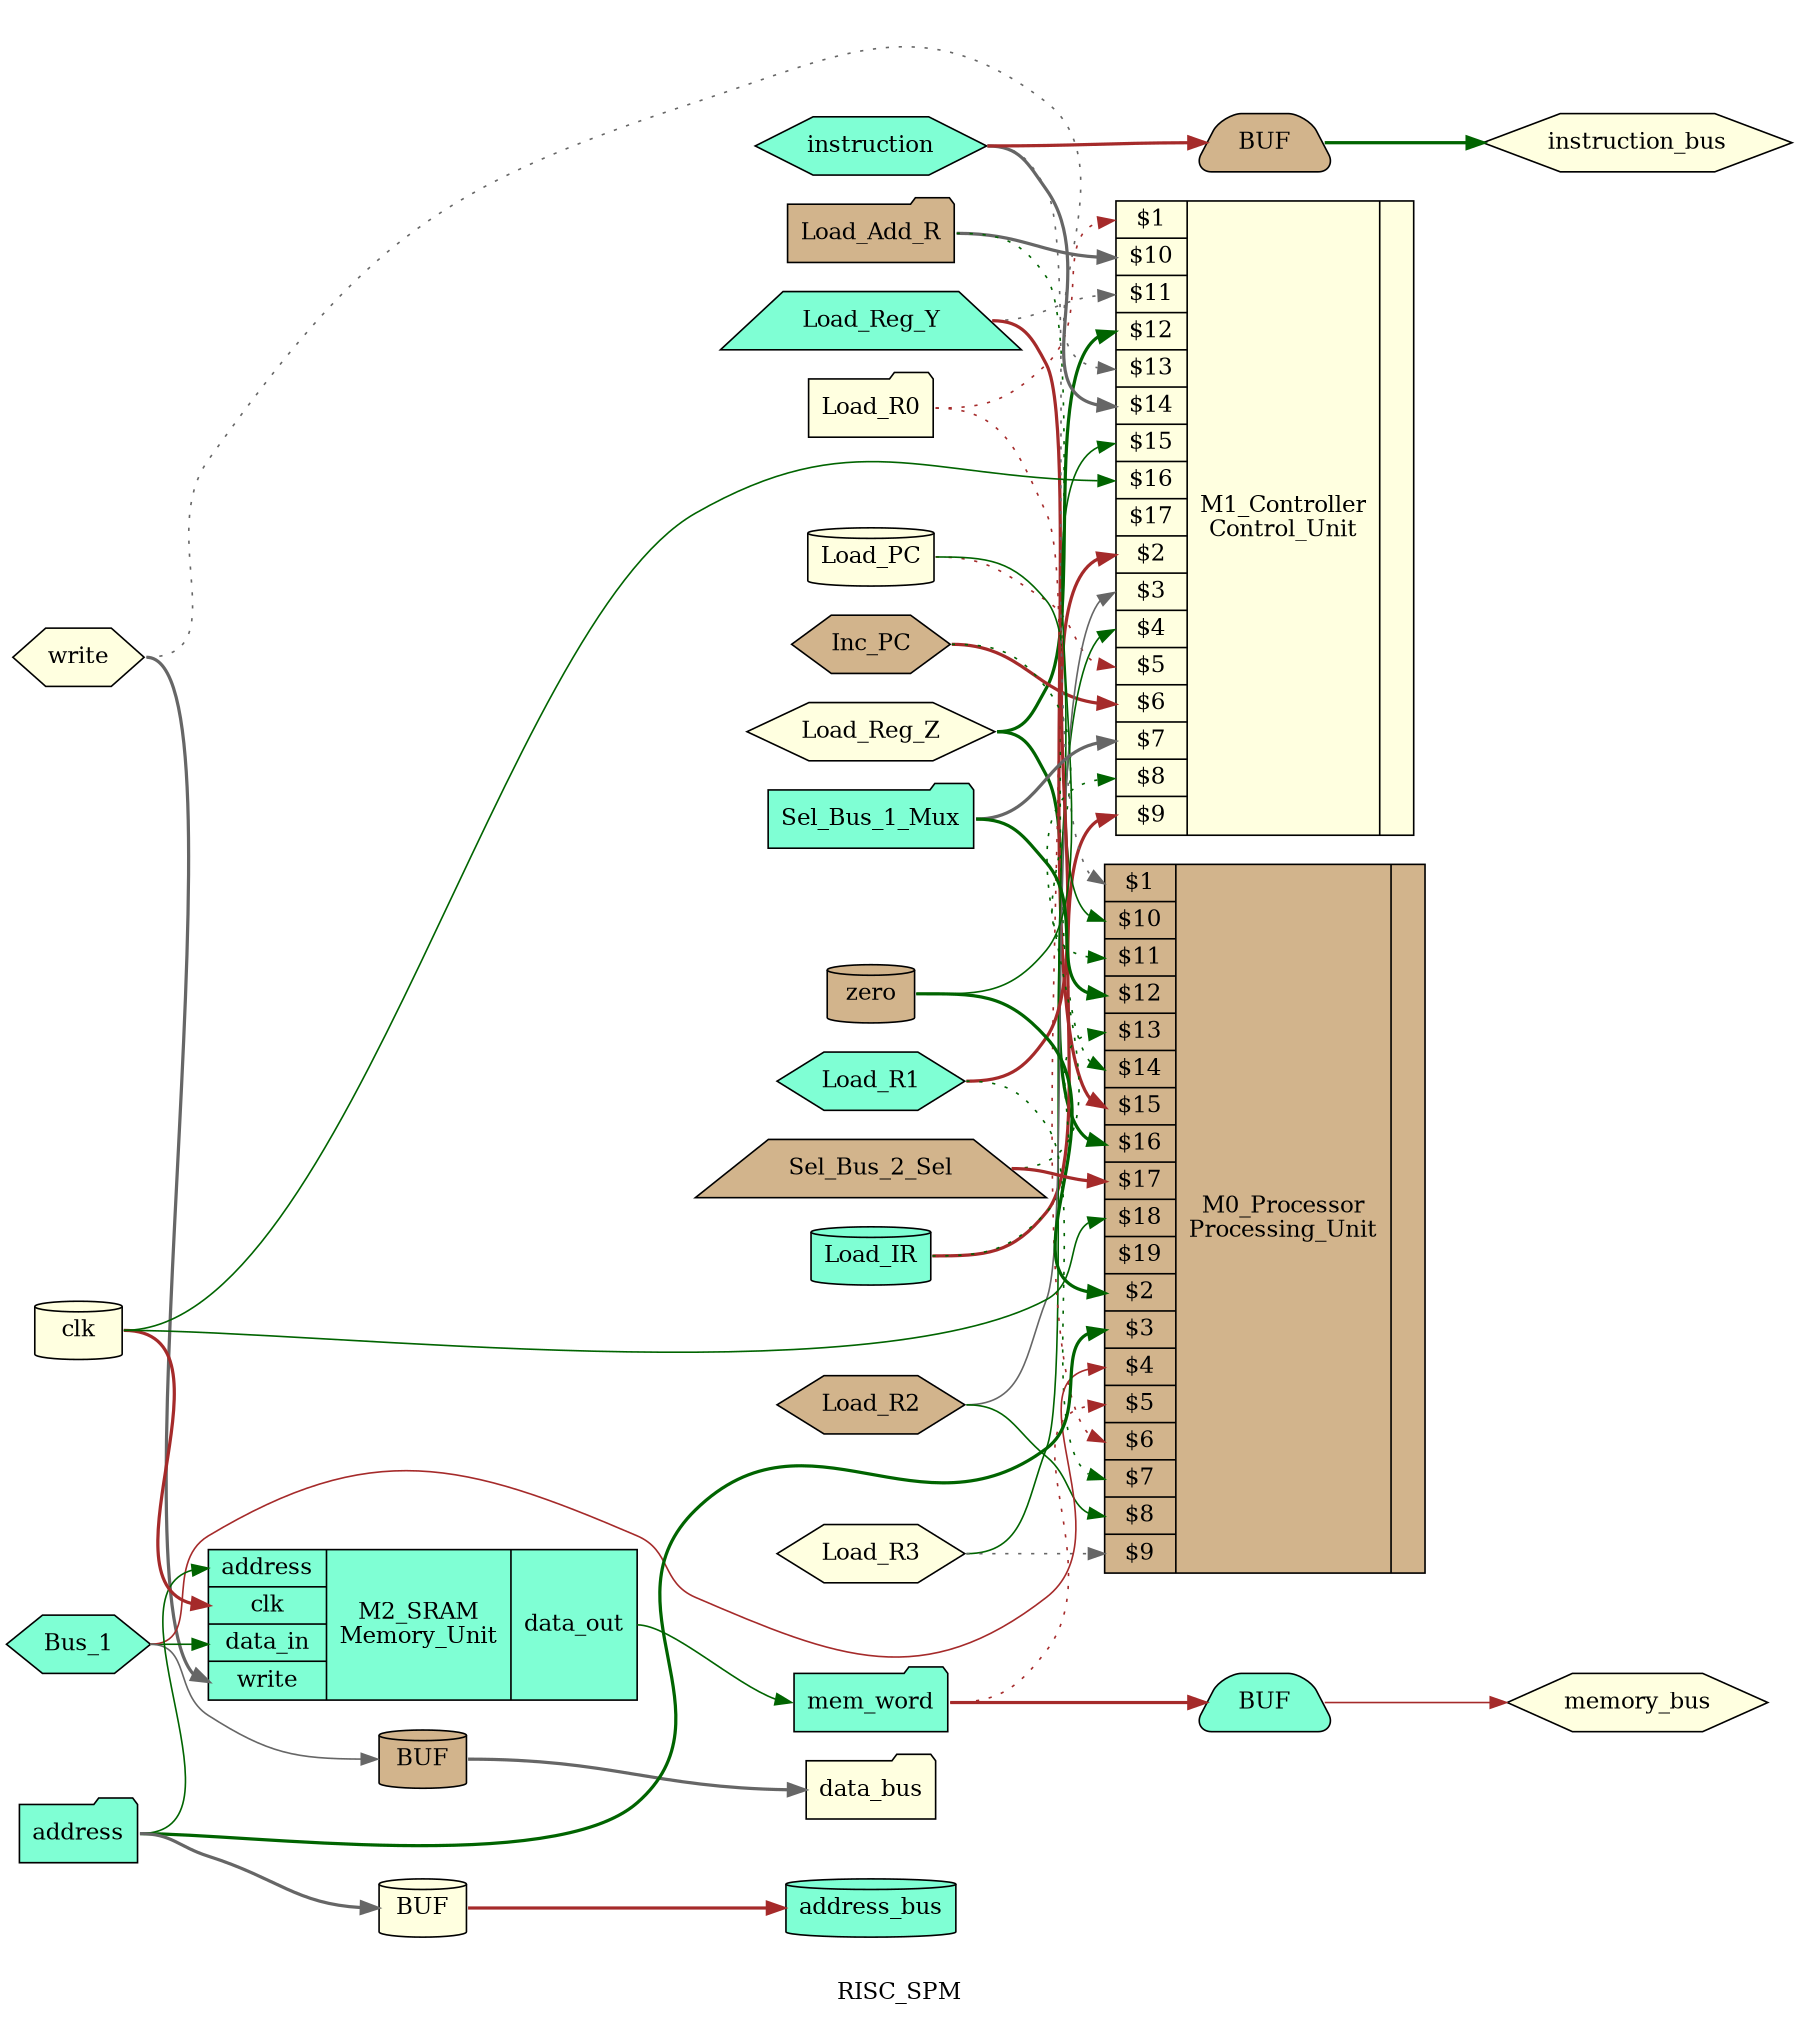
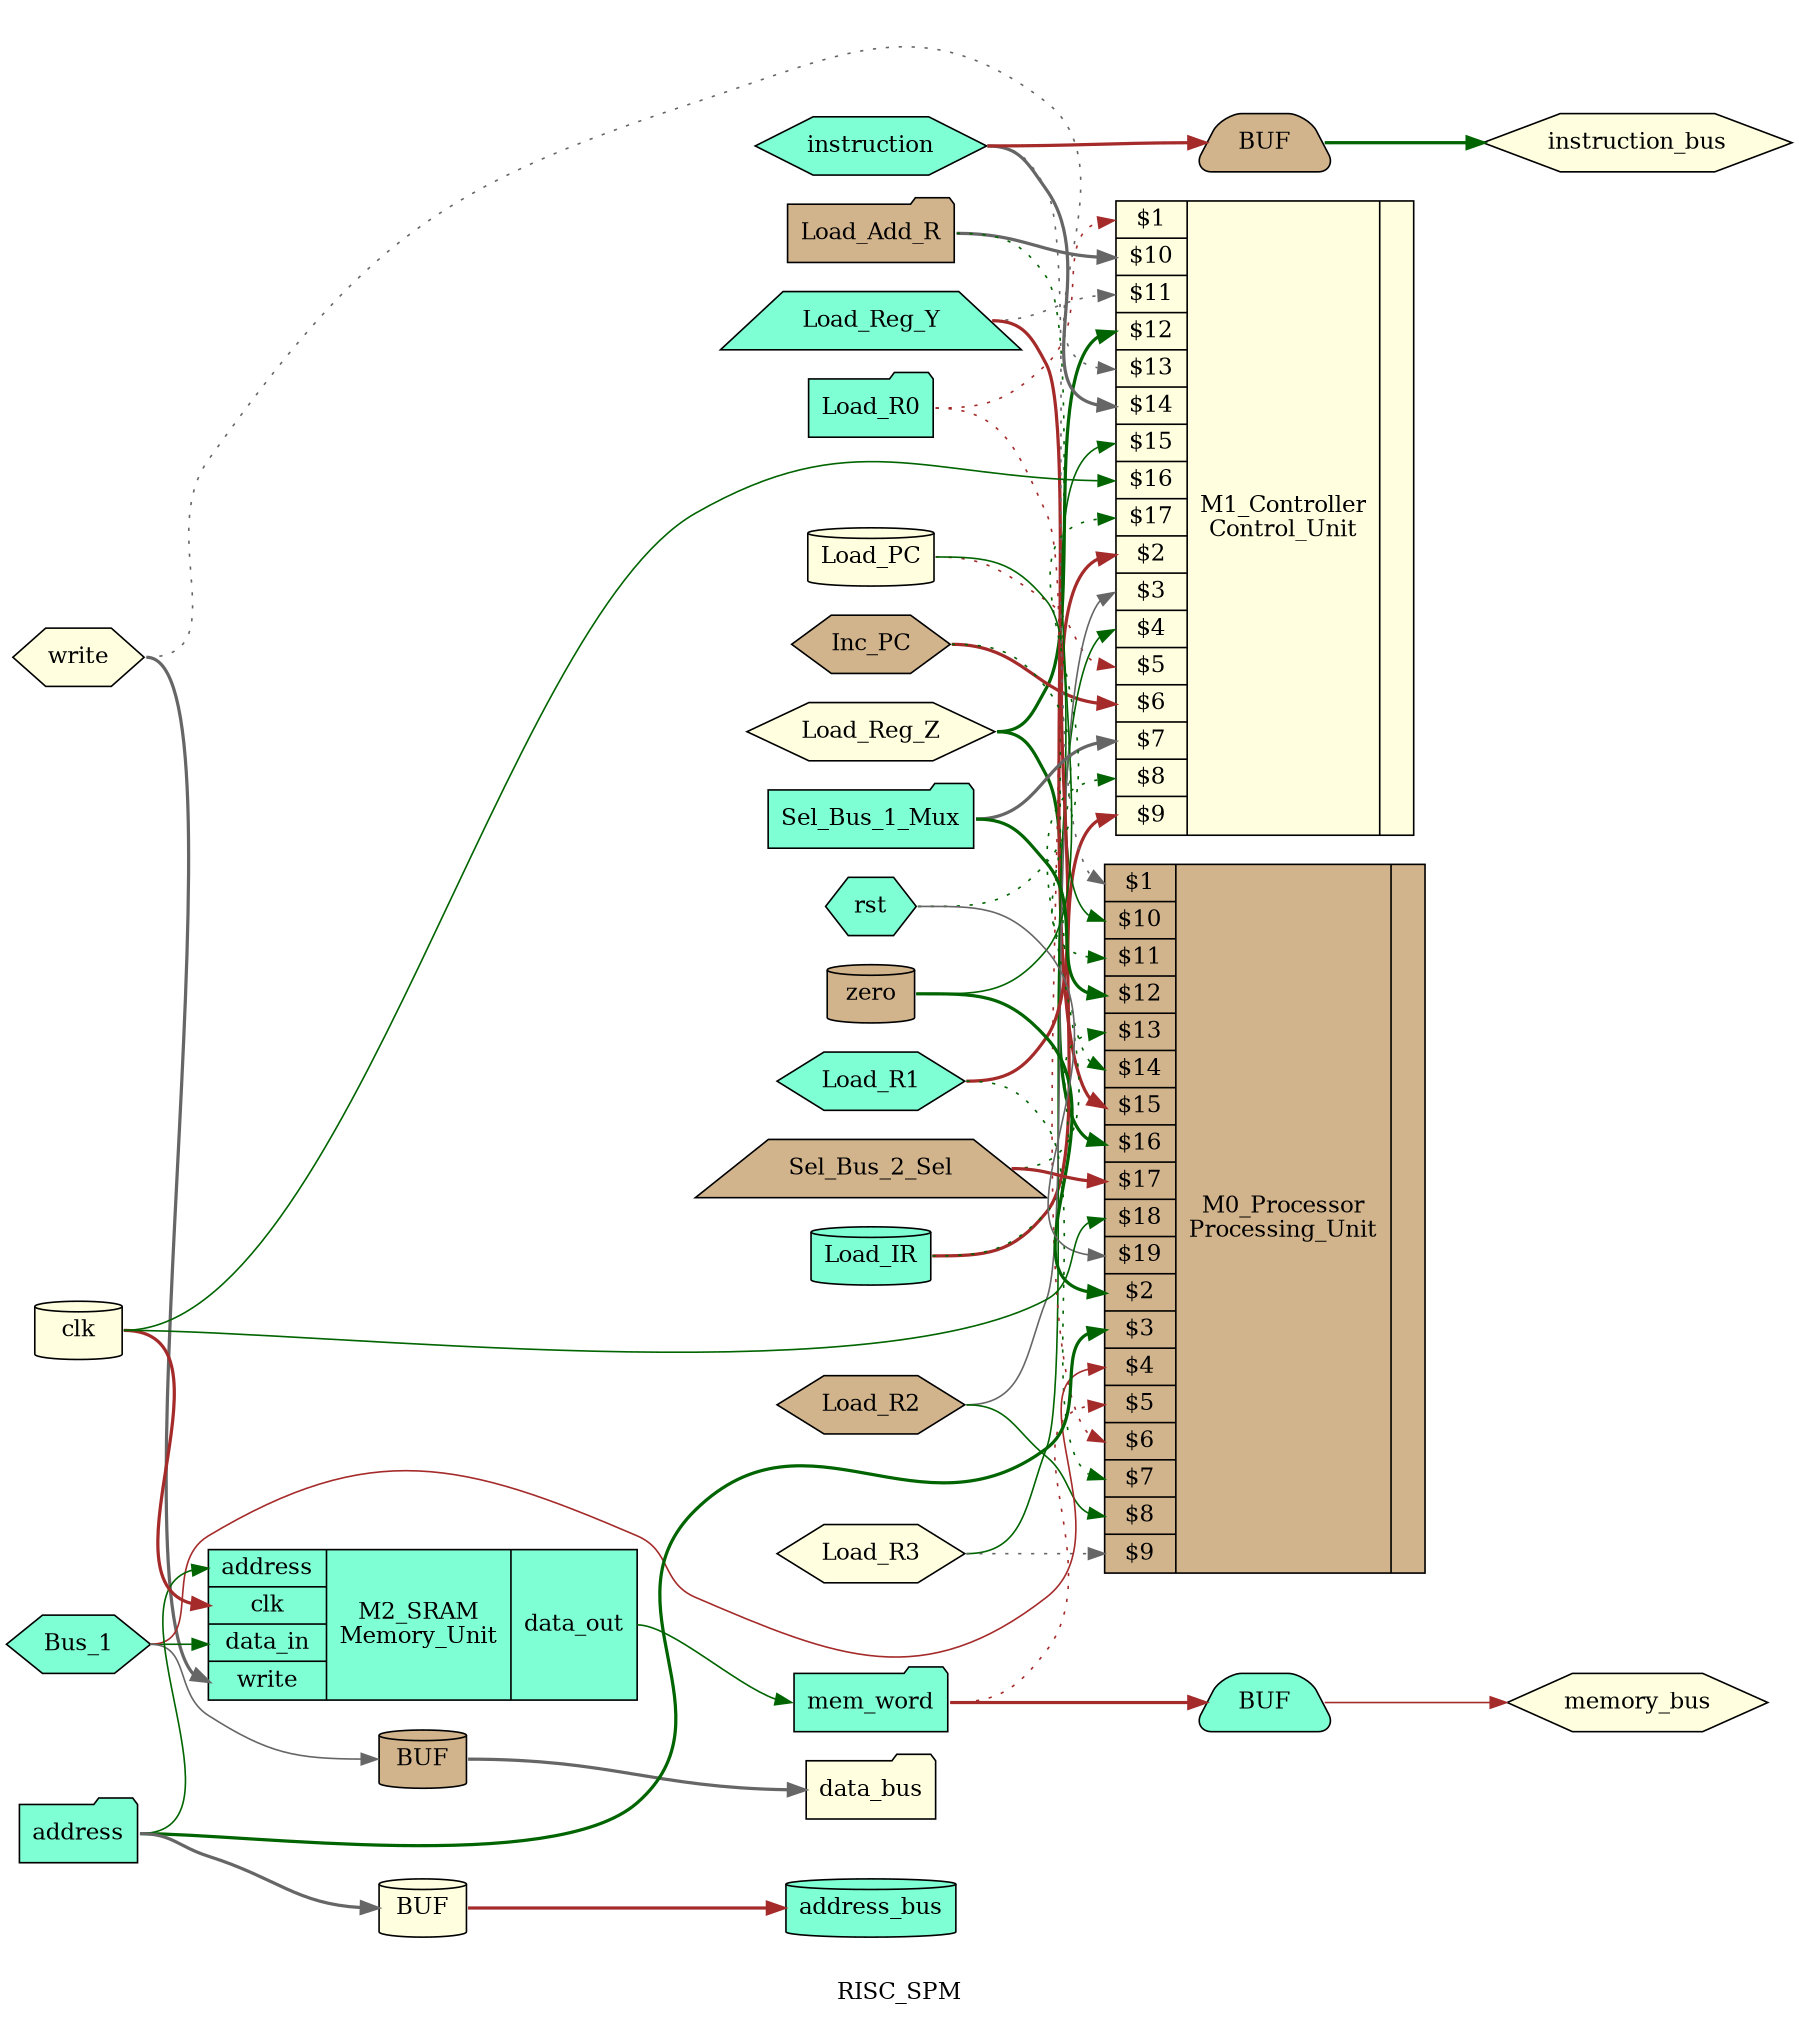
(871, 408) -> (871, 408)
none -> (871, 906)
